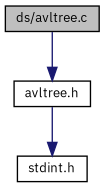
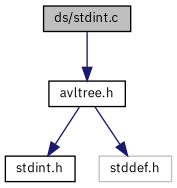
(52, 19) -> (87, 19)
none -> (135, 169)
